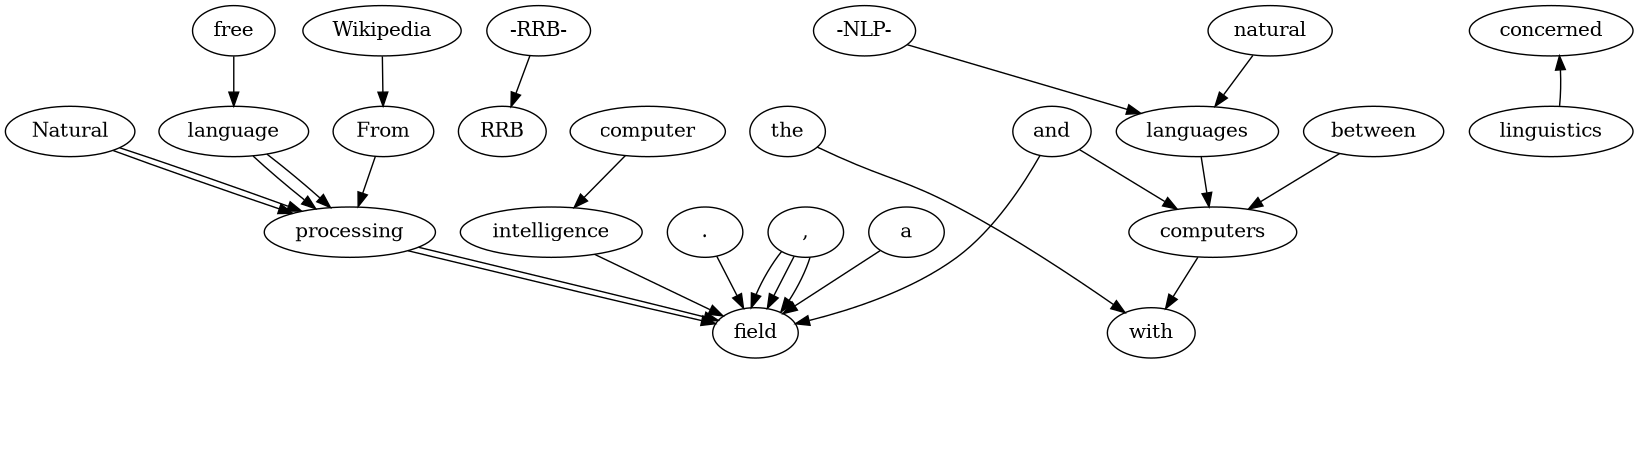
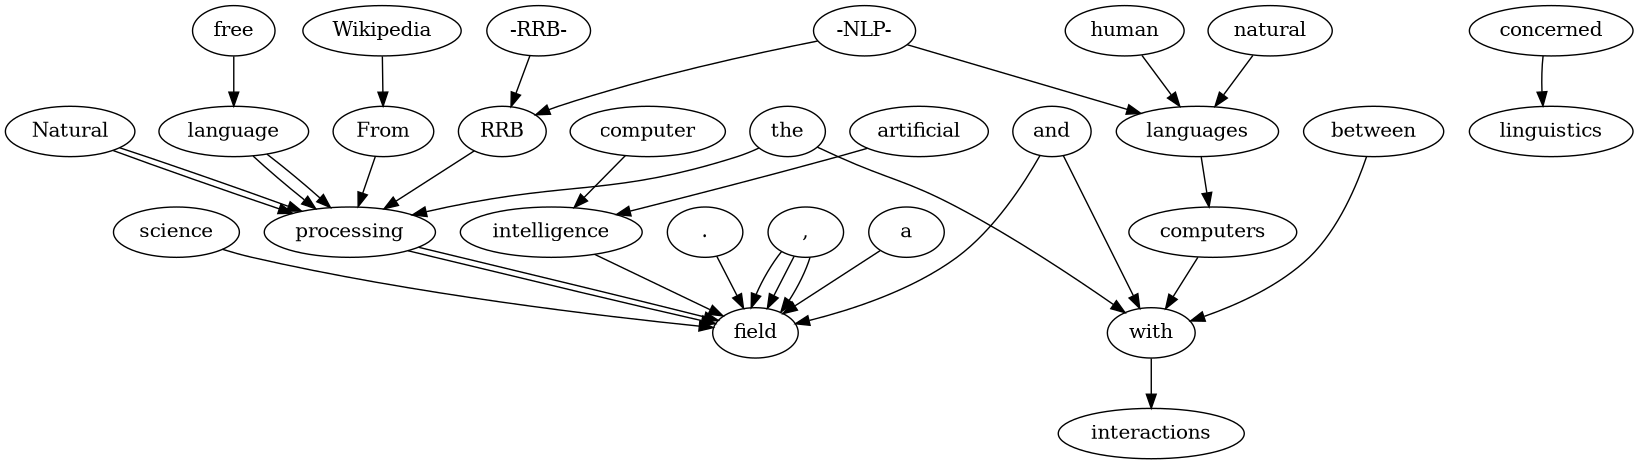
none -> (1125, 31)
none -> (682, 71)
(1561, 88) -> (1542, 74)
none -> (919, 131)
none -> (435, 176)
(1122, 176) -> (1098, 226)
(1300, 178) -> (1308, 259)
none -> (611, 185)
none -> (176, 232)
none -> (1151, 434)
